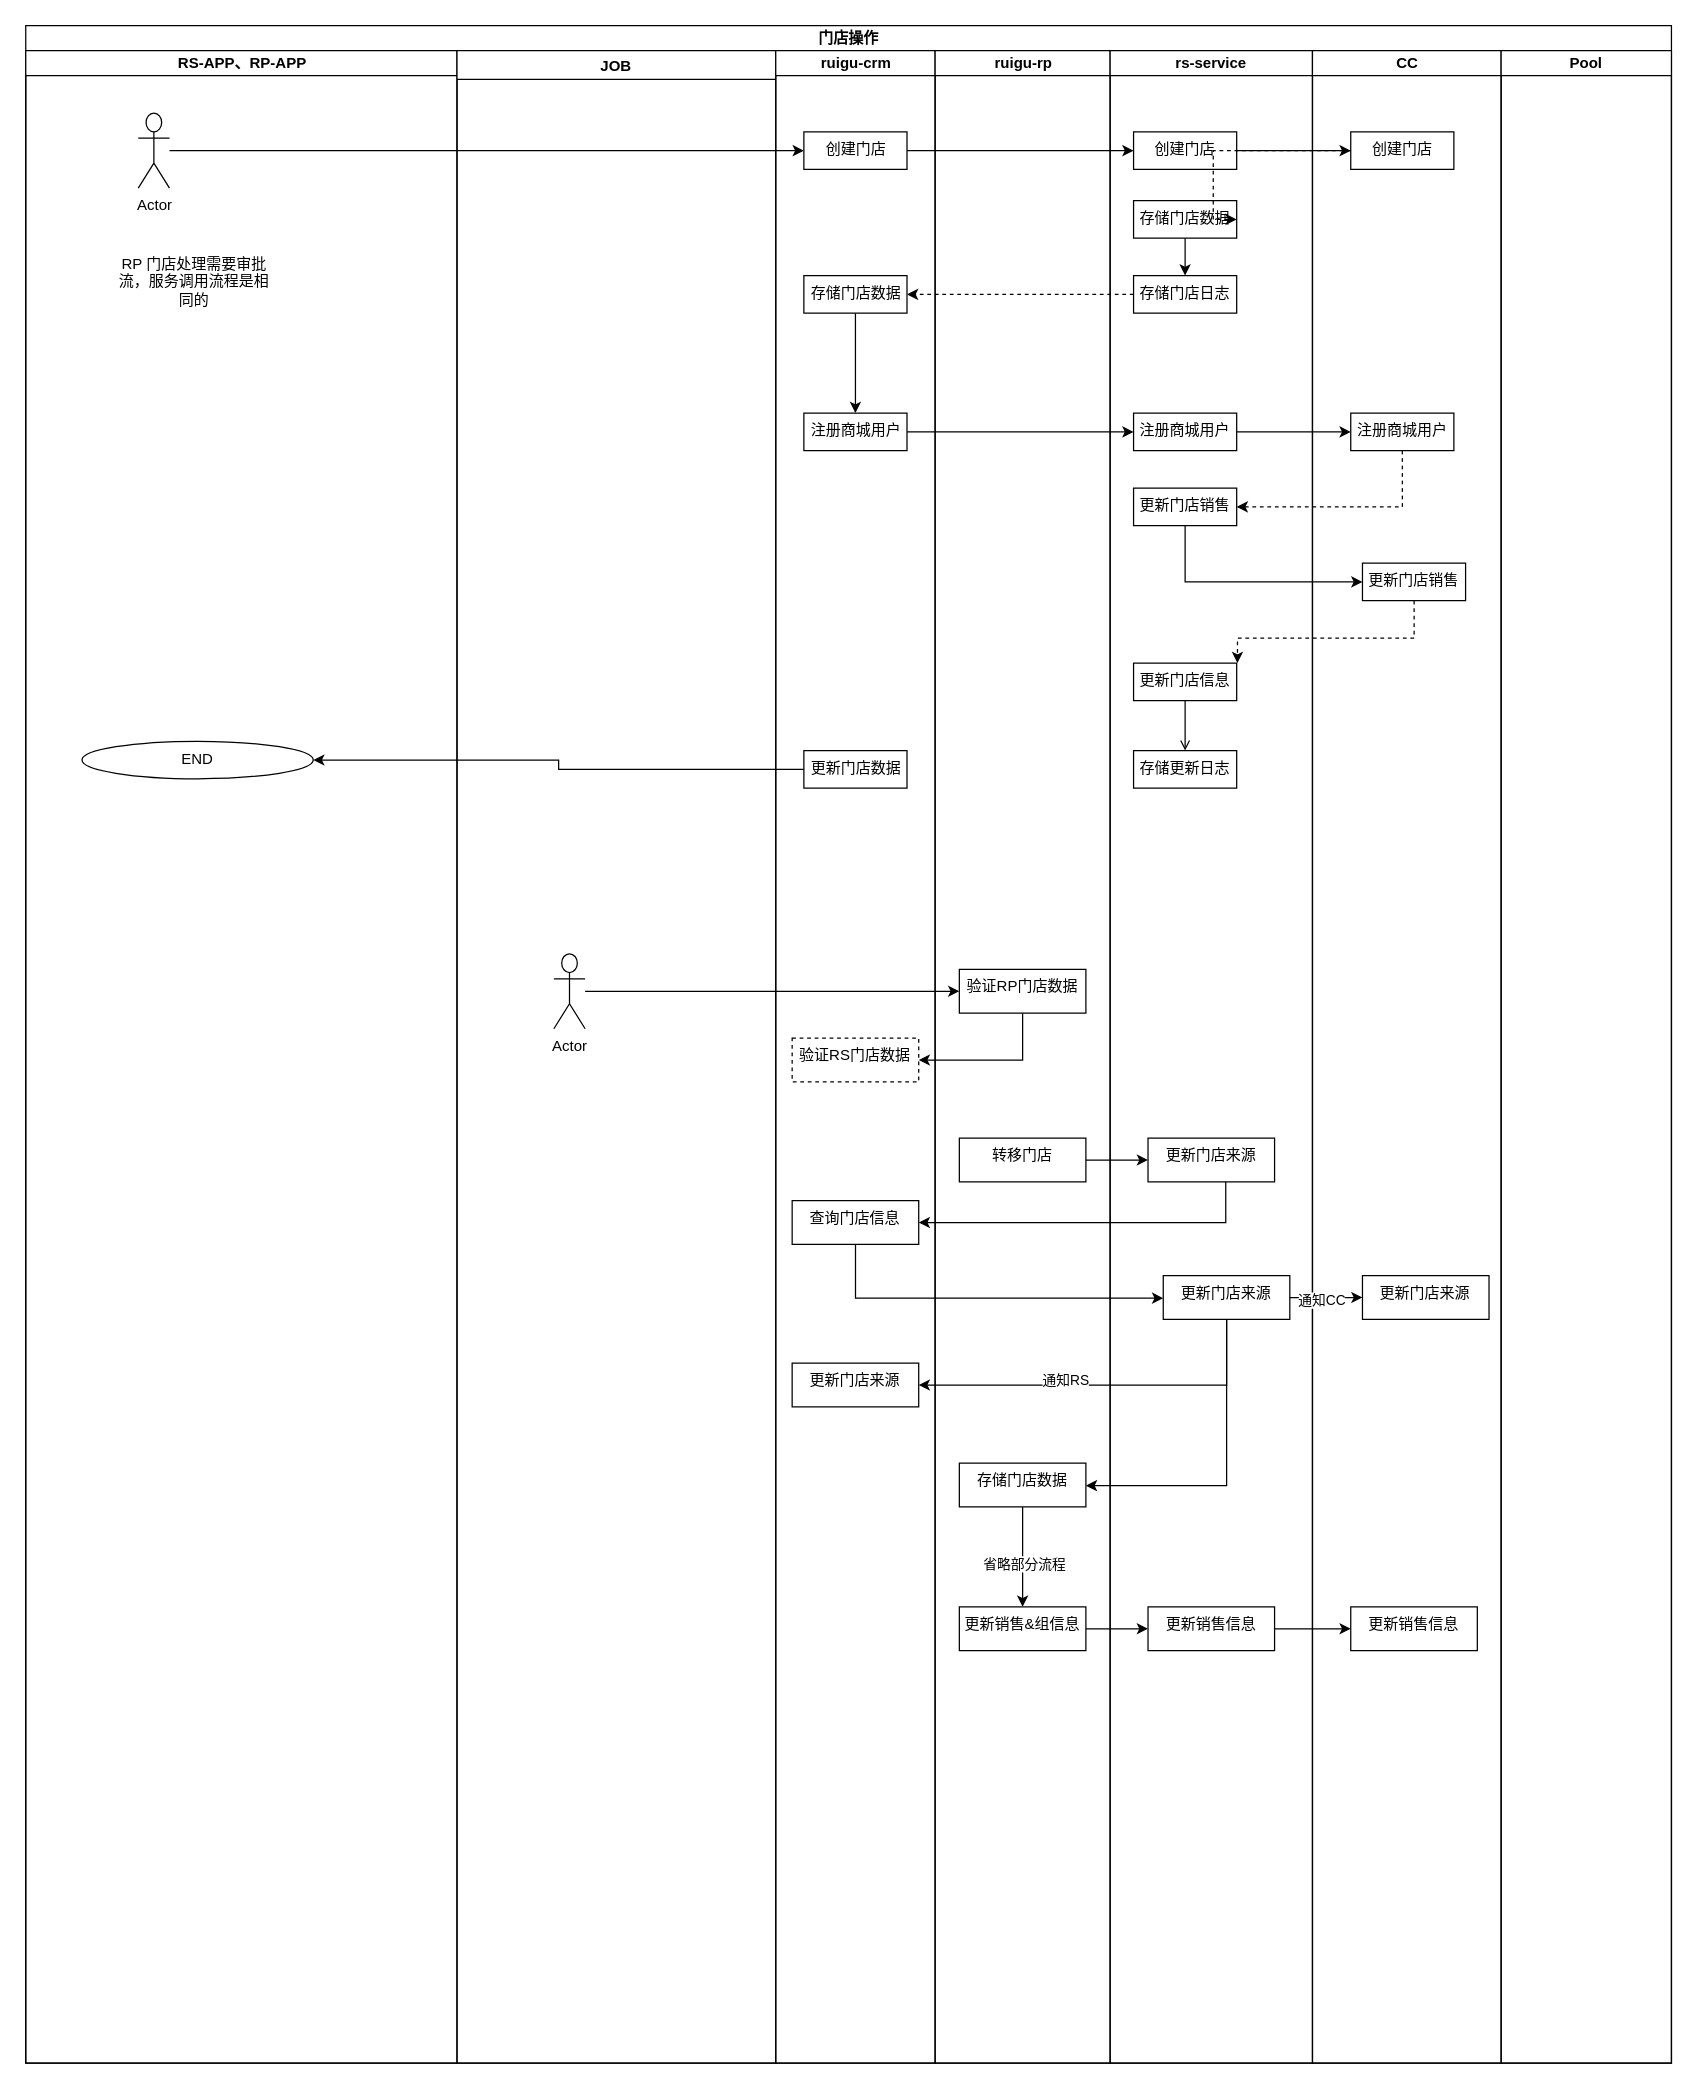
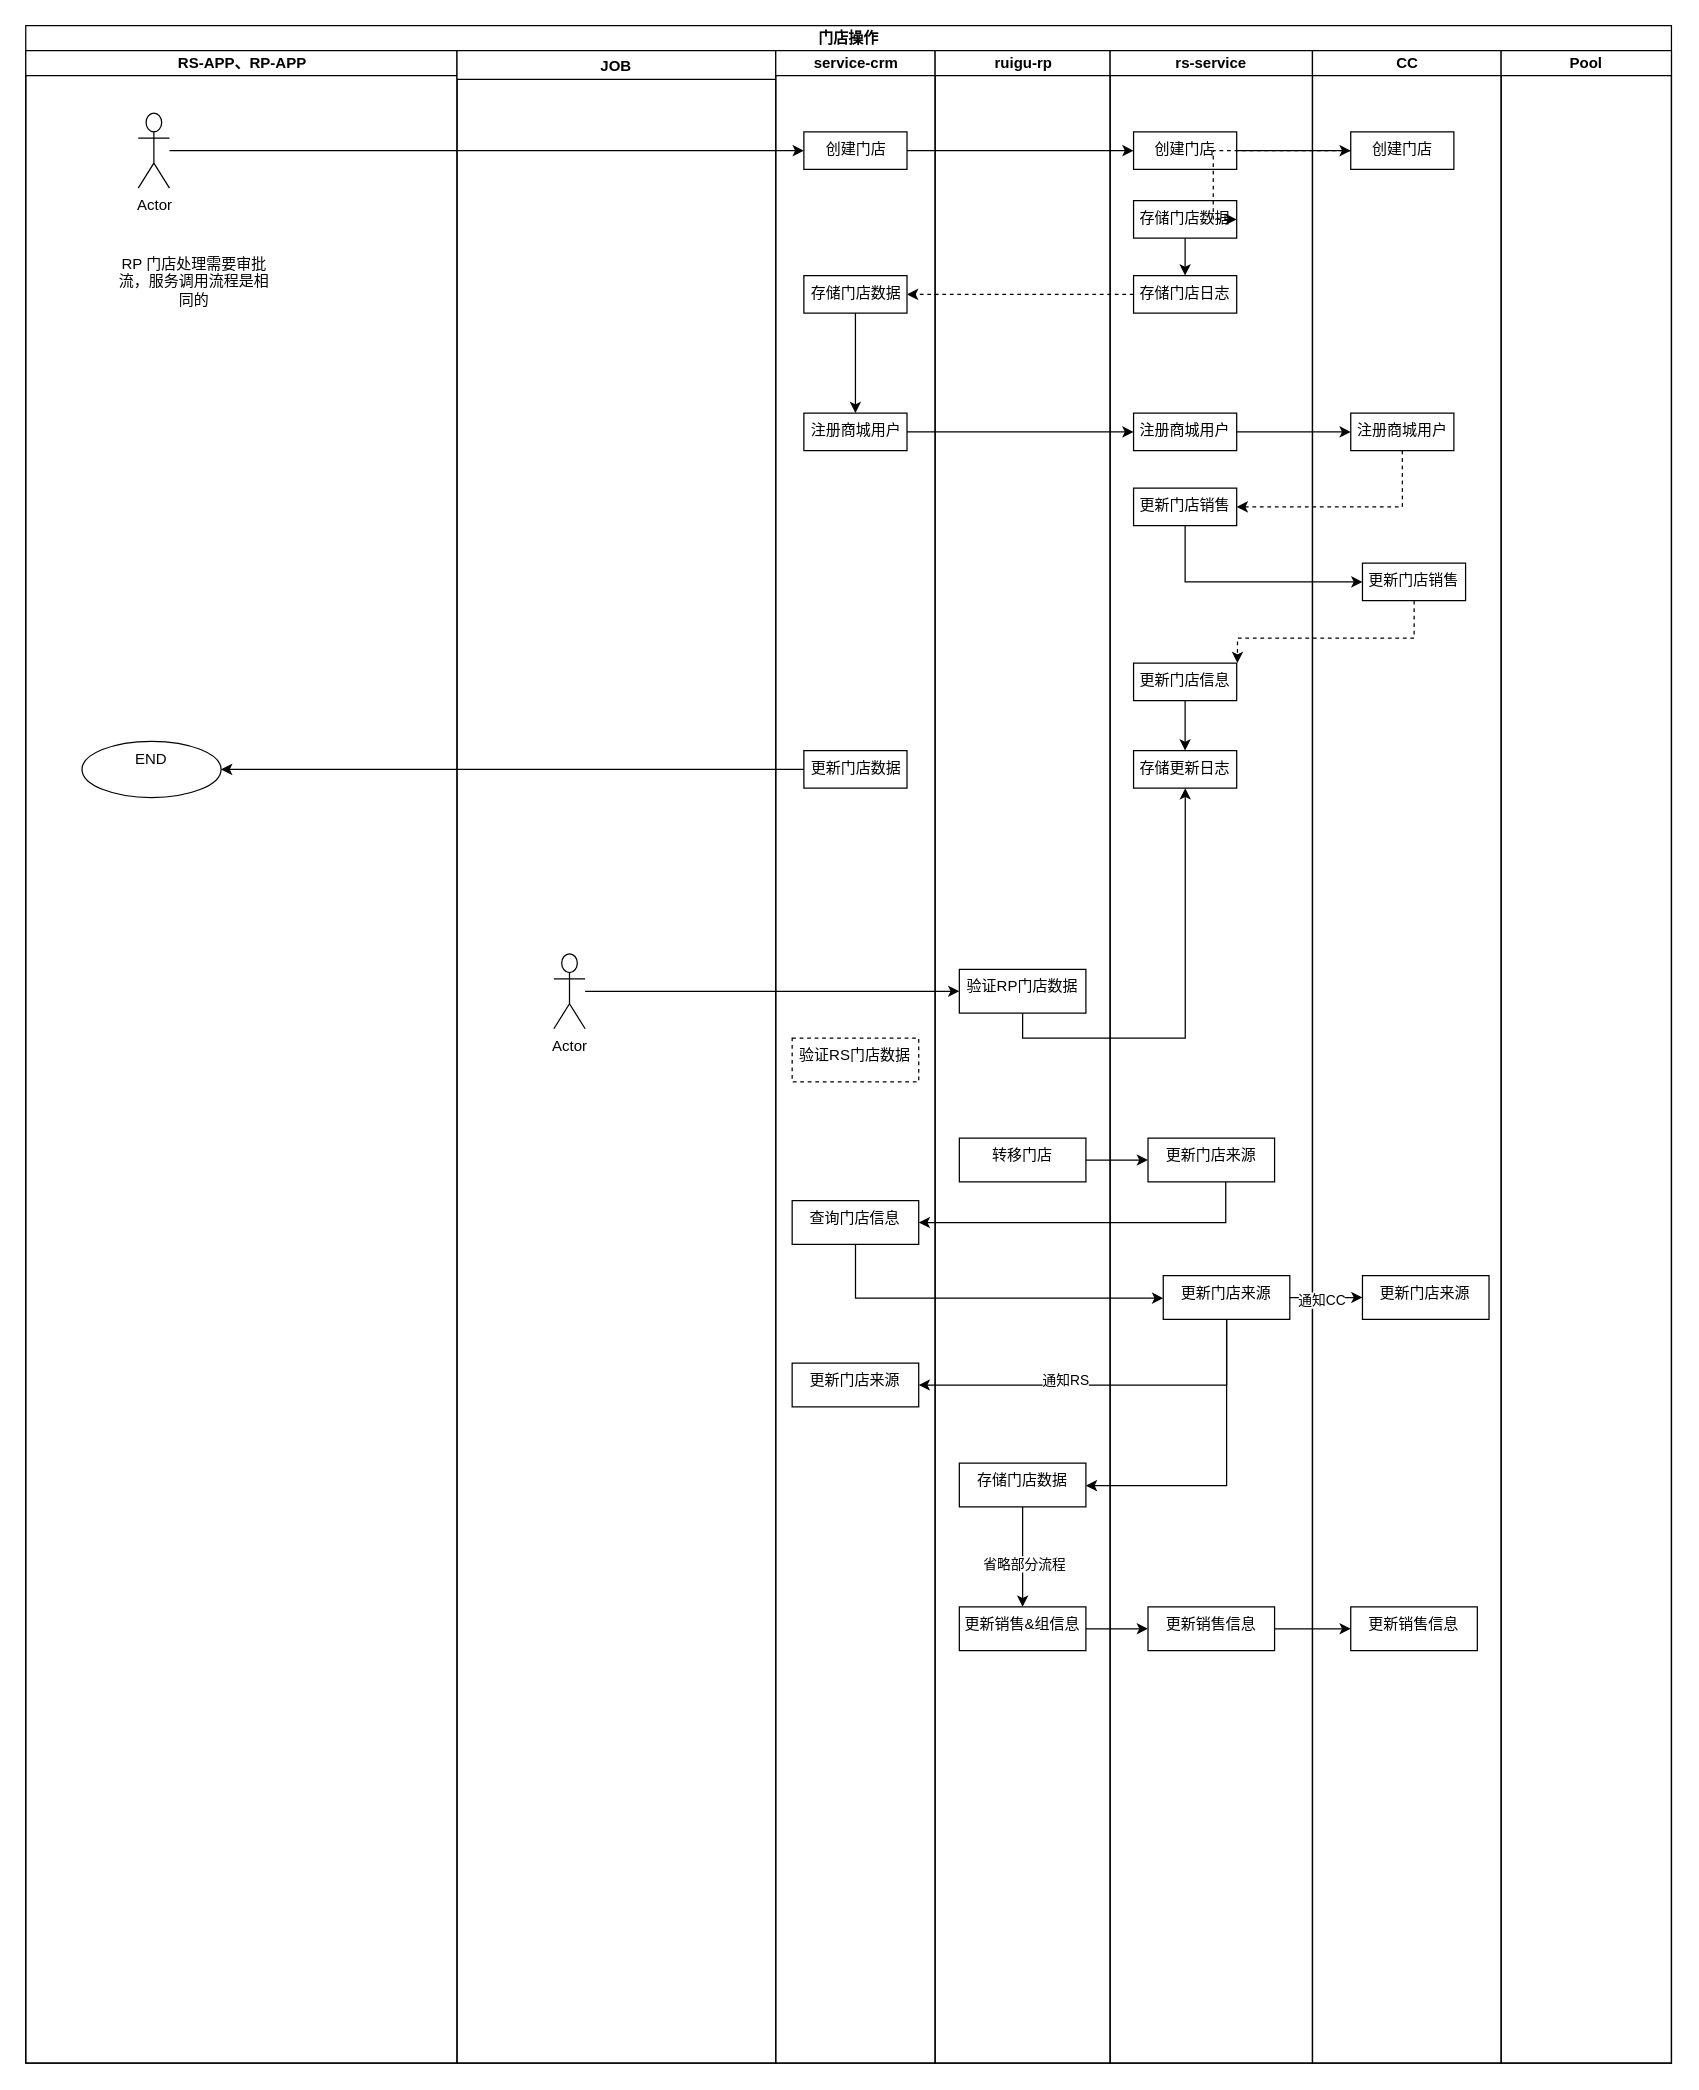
(856, 63) -> (856, 63)
(1185, 742) -> (1185, 741)
(198, 760) -> (151, 769)
(987, 1060) -> (1185, 1000)
